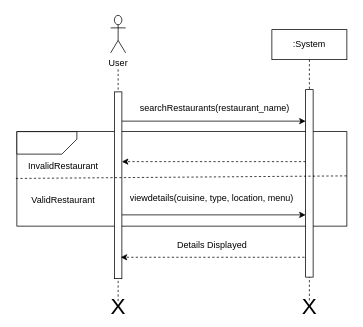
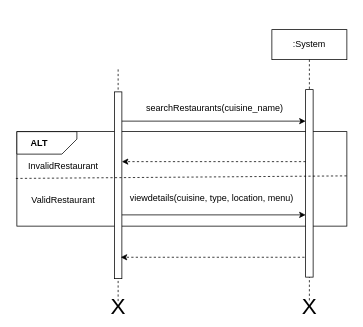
(118, 34) -> none
(215, 108) -> (215, 108)
none -> (39, 143)
(212, 245) -> none
